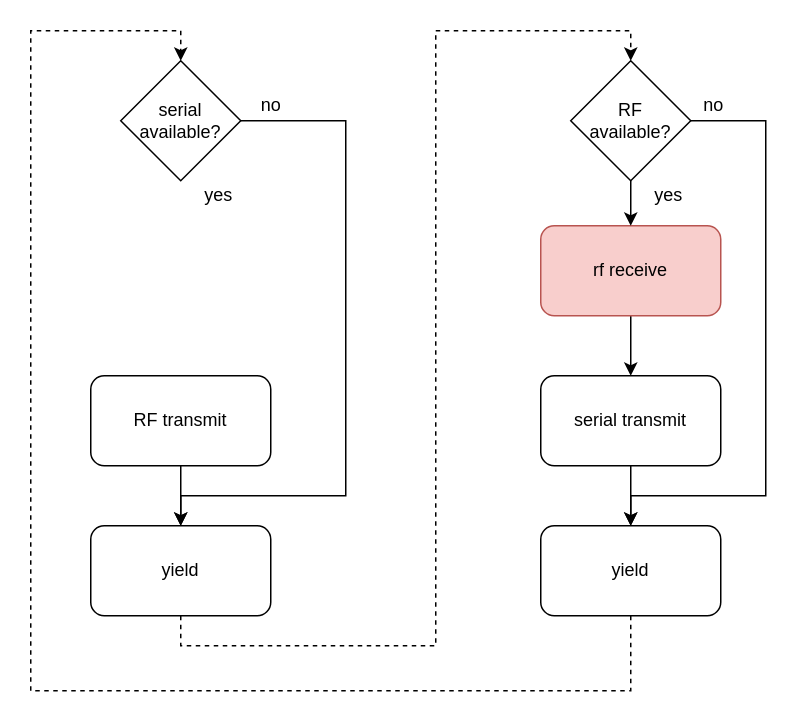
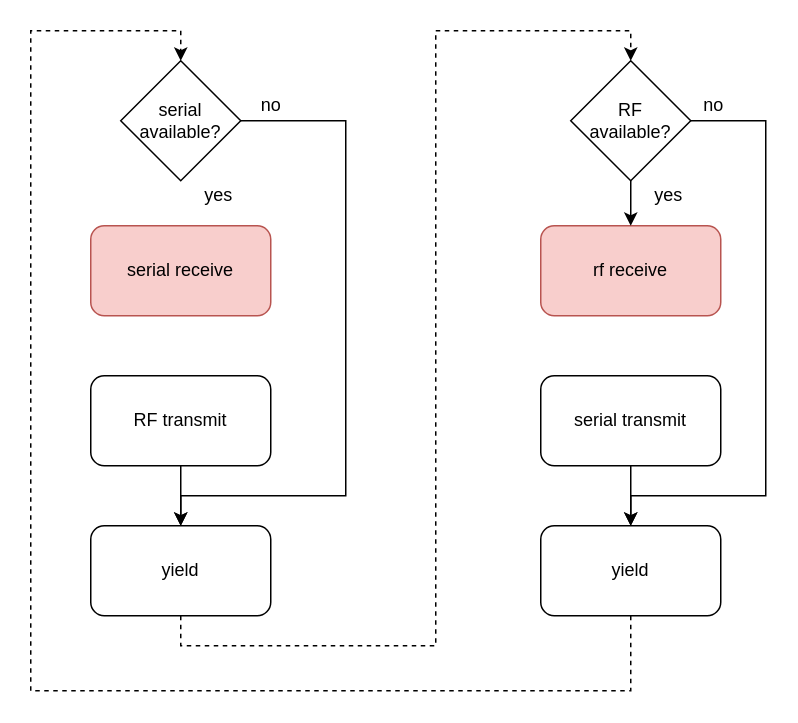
none -> (181, 271)
(631, 341) -> none
